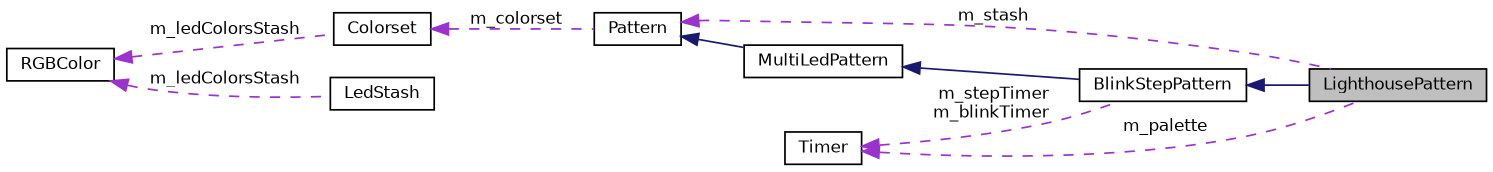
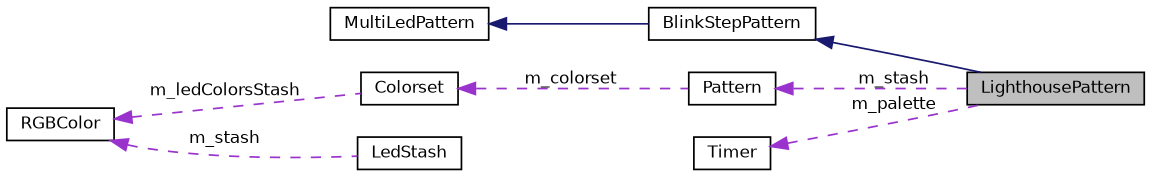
(721, 43) -> none
(222, 79) -> (222, 139)
(1001, 132) -> none
